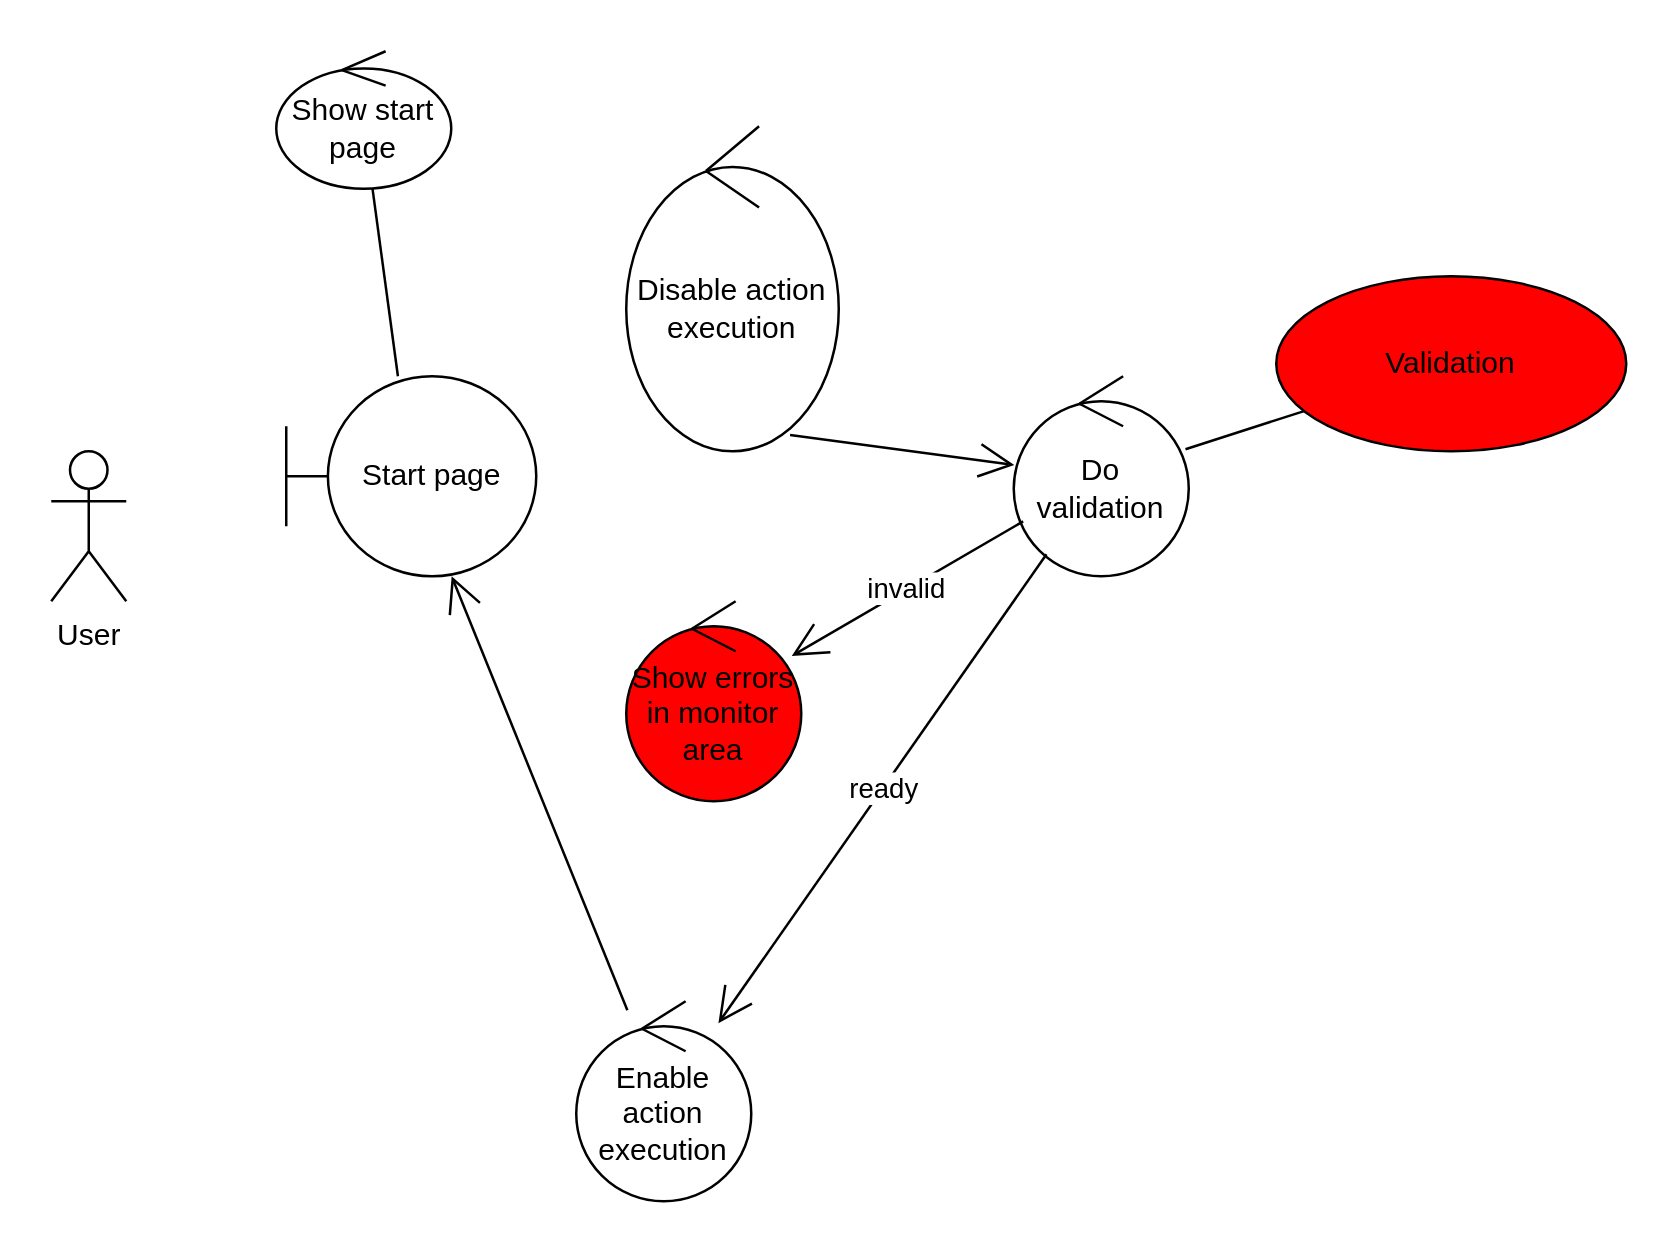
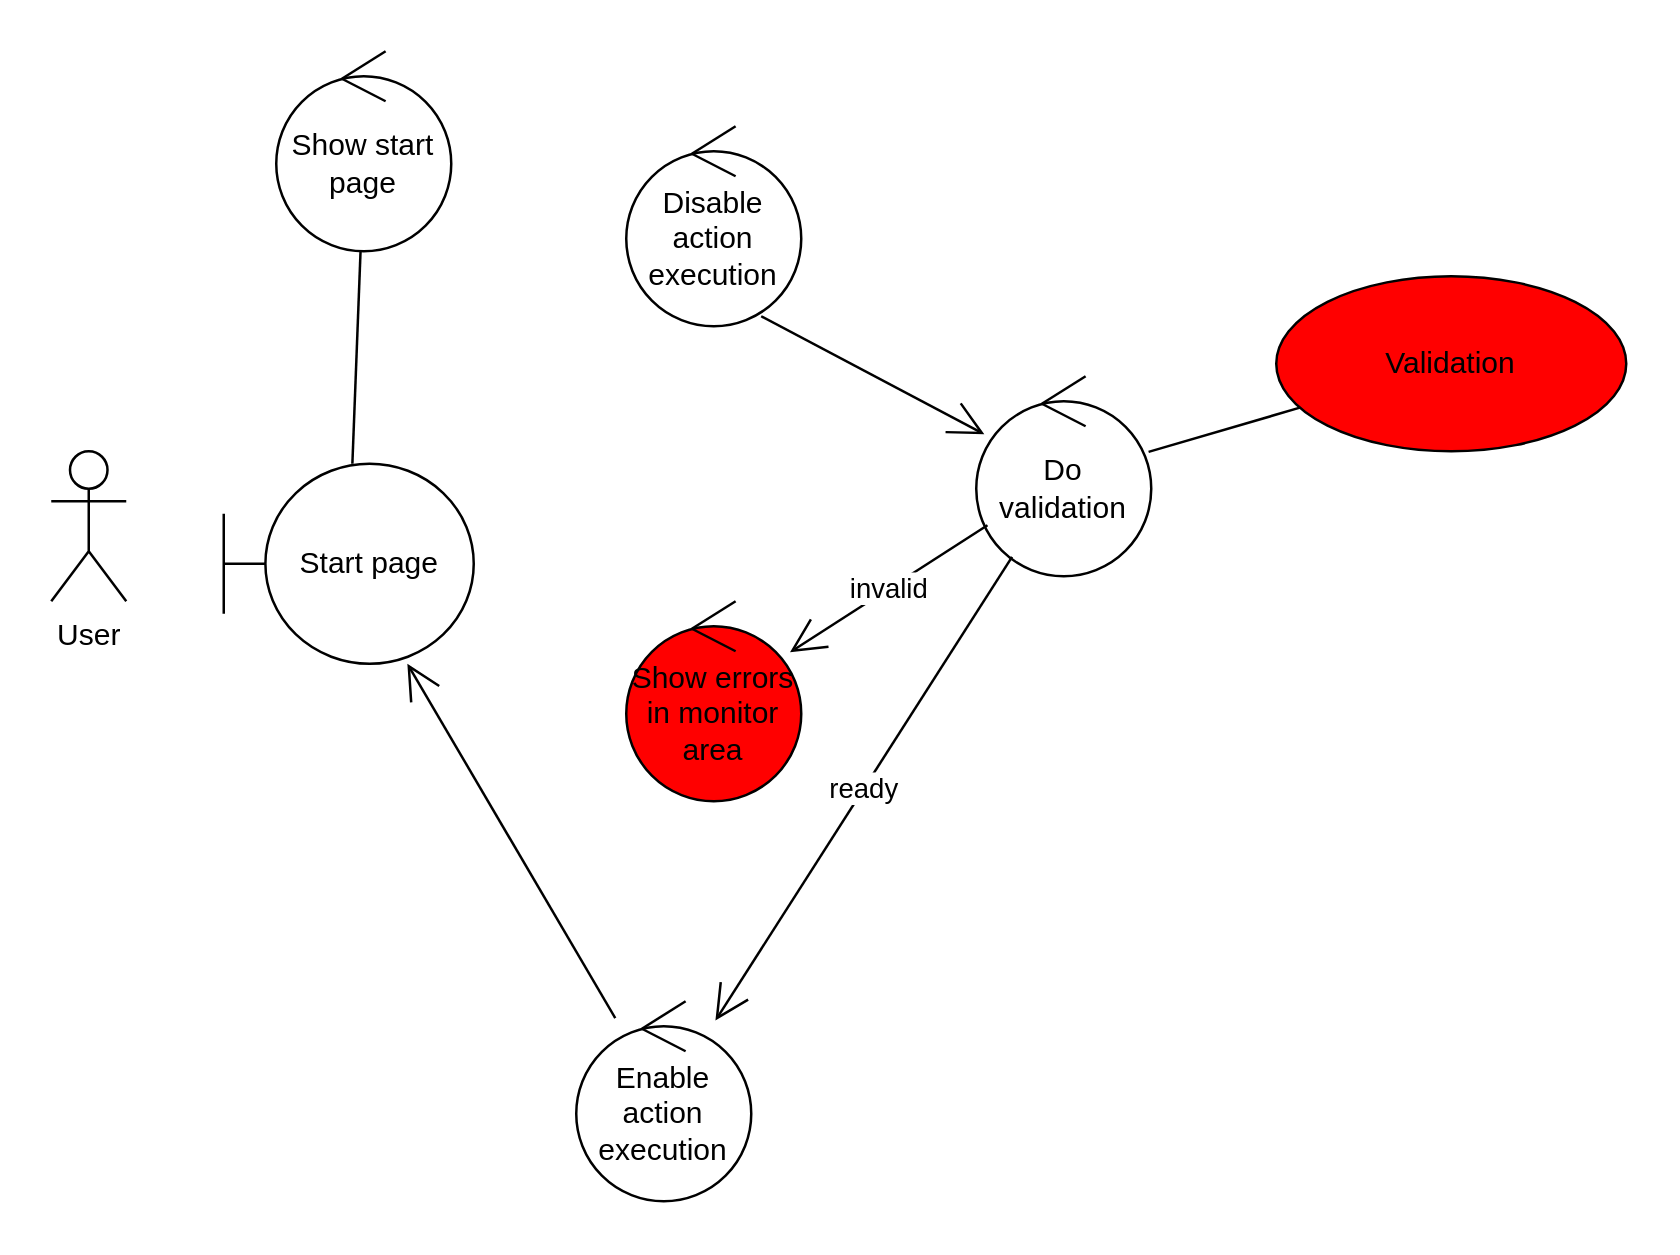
(364, 120) -> (364, 151)
(733, 289) -> (714, 226)
(411, 476) -> (349, 564)
(1101, 476) -> (1064, 476)
